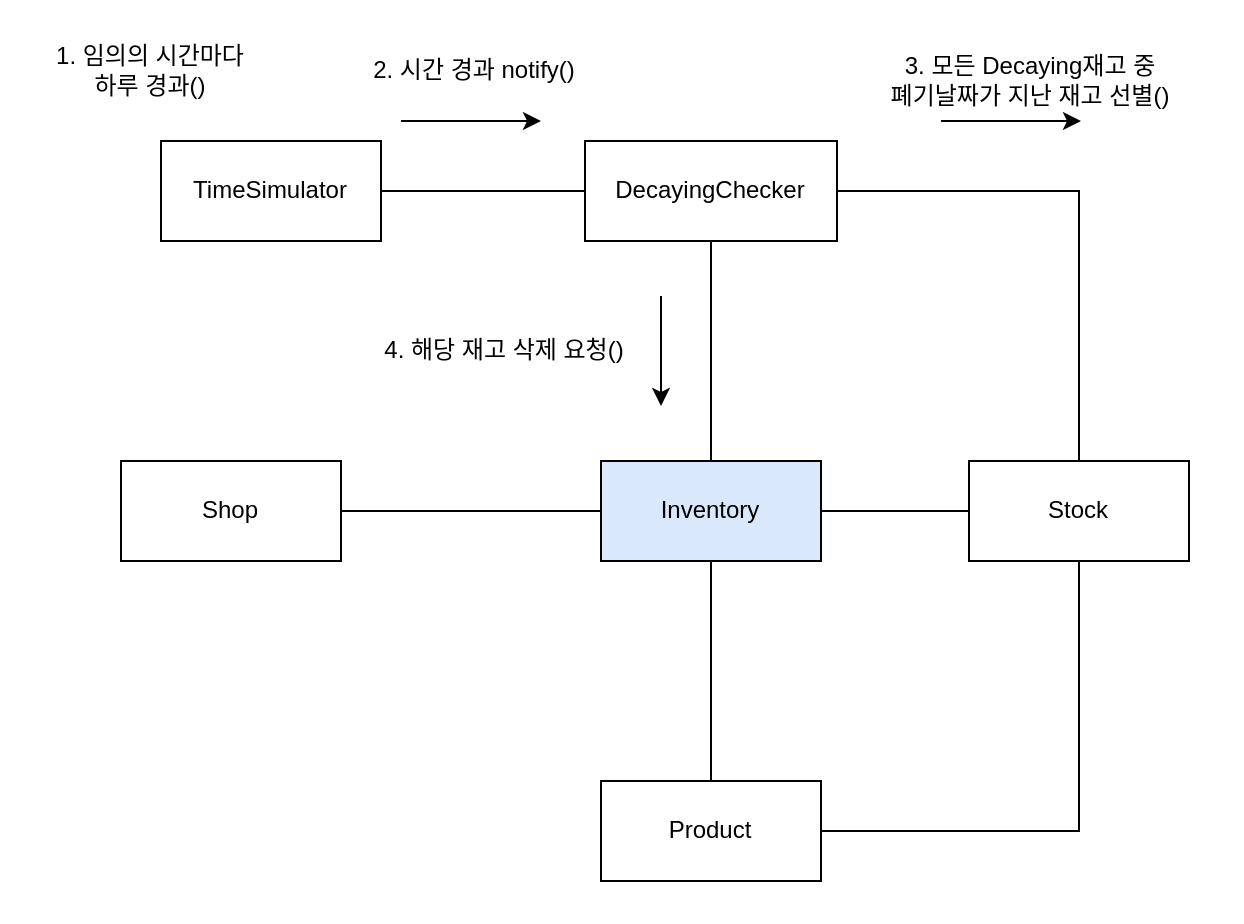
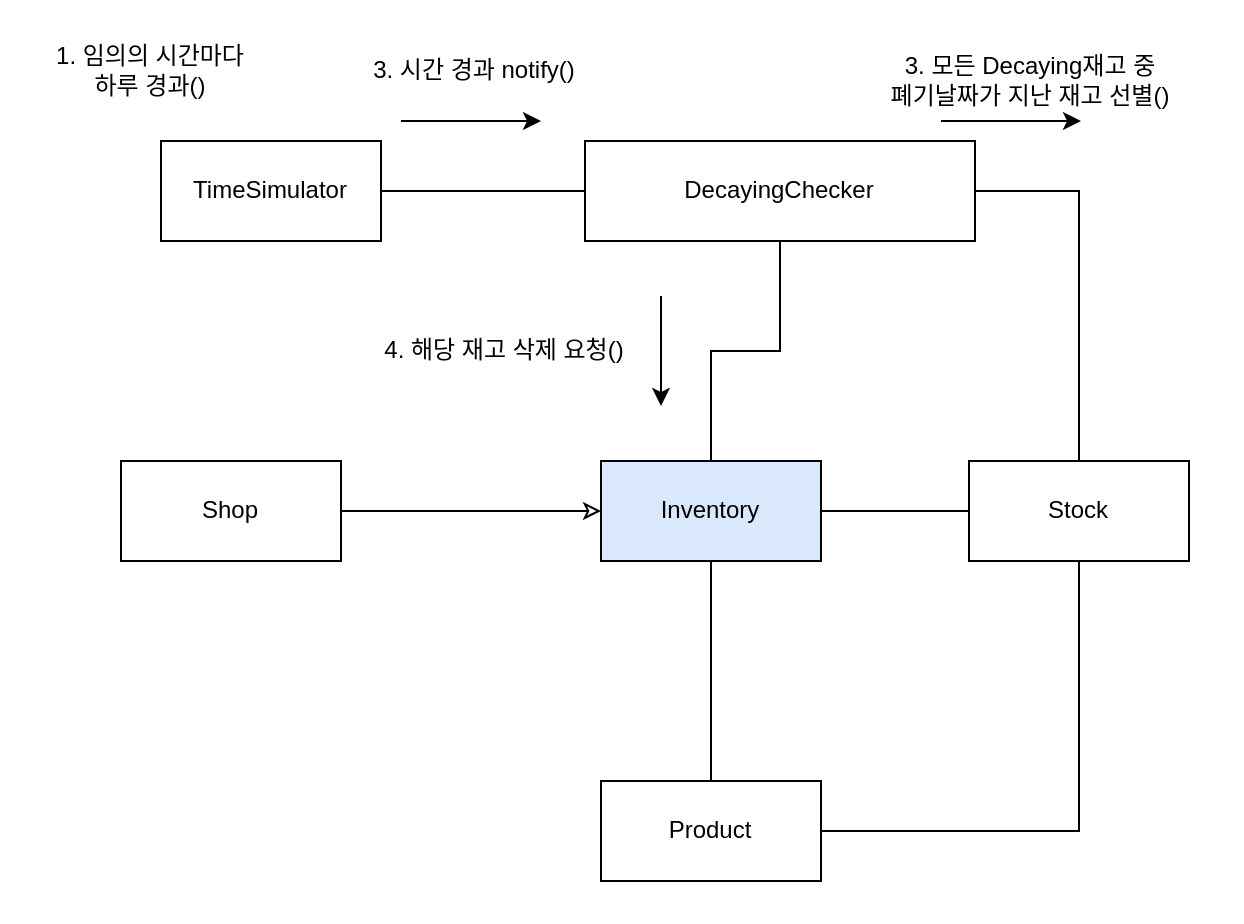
(475, 71) -> (475, 71)
(711, 191) -> (780, 191)
(591, 511) -> (586, 511)
